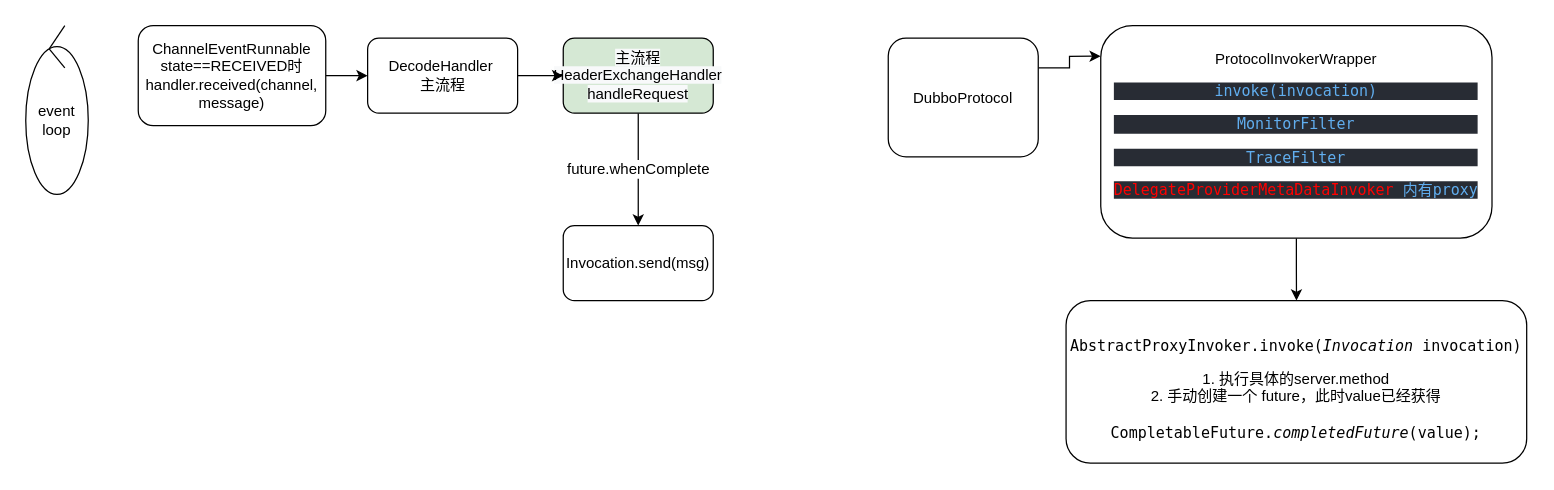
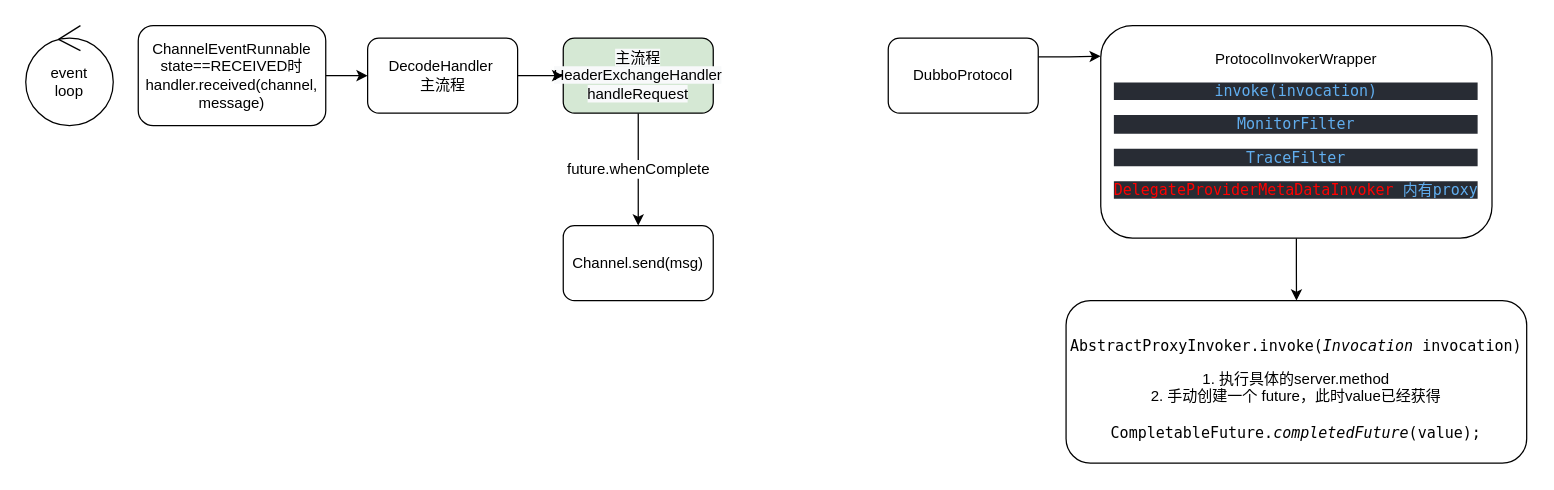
(963, 98) -> (963, 76)
(57, 110) -> (69, 76)
(638, 263) -> (638, 263)
